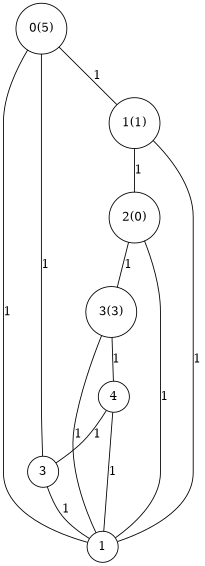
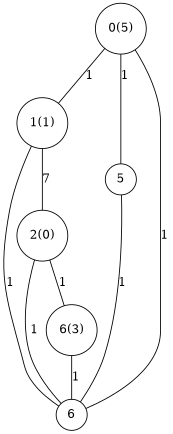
(139, 170) -> (47, 179)
(111, 312) -> (72, 330)
(114, 397) -> none
(43, 472) -> (121, 179)
(103, 547) -> (72, 415)
